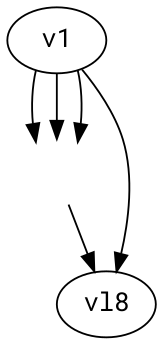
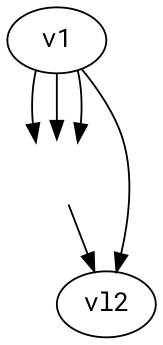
(106, 304) -> (106, 304)
